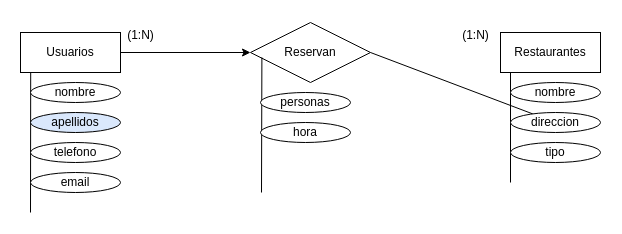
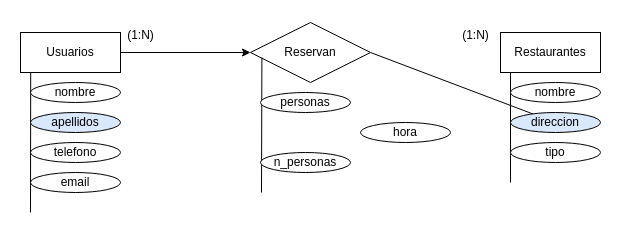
(556, 123) -> (556, 123)
(306, 133) -> (406, 133)
none -> (306, 163)
